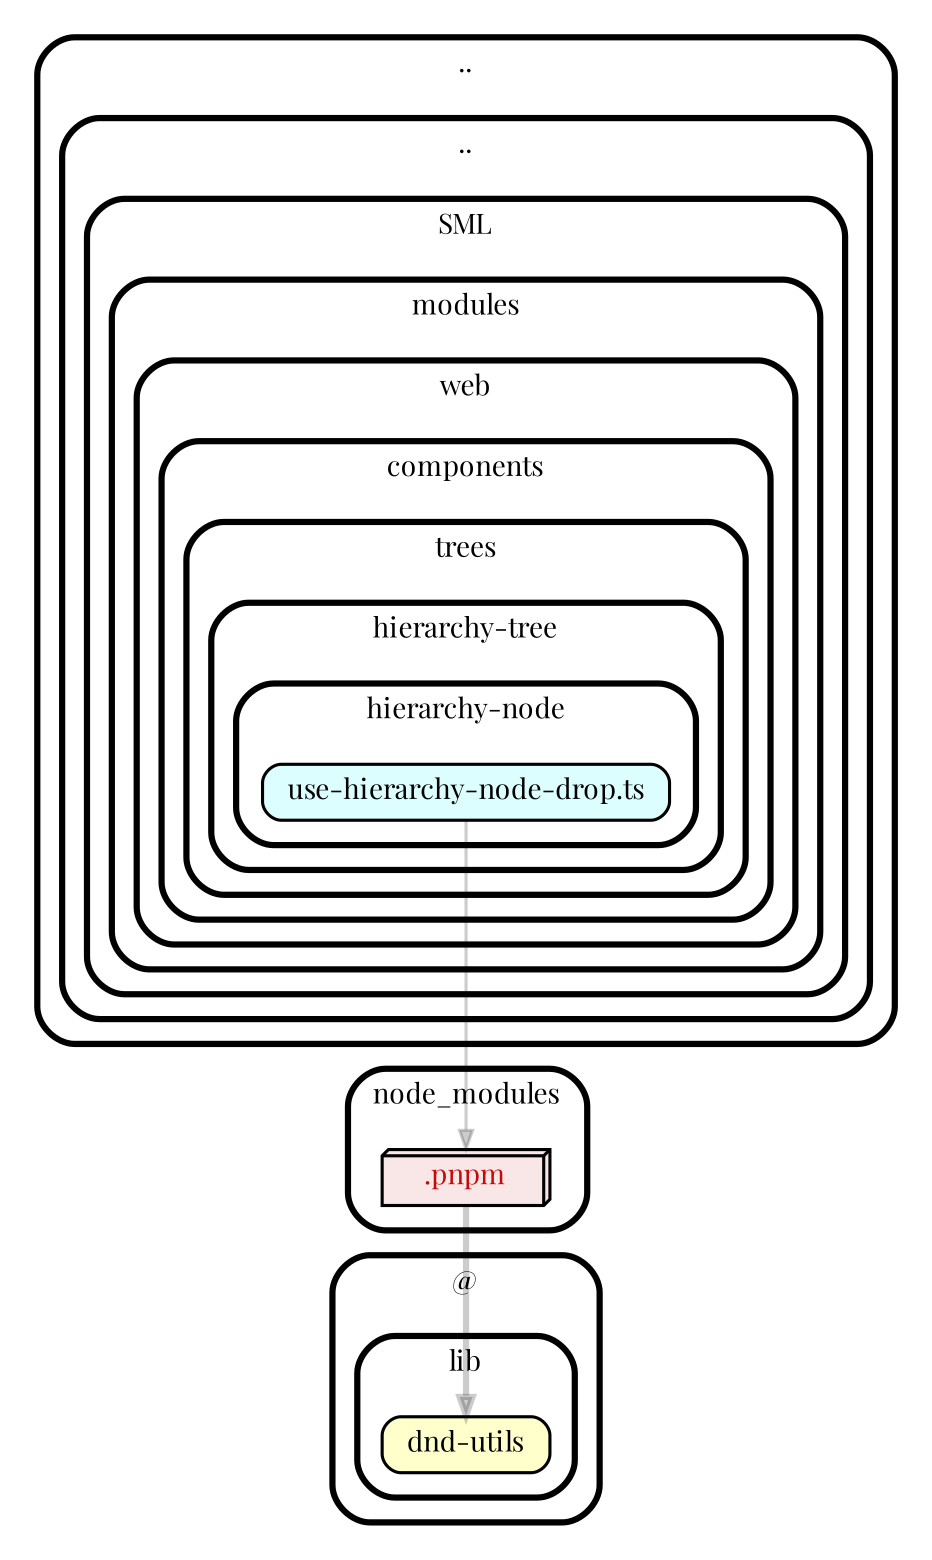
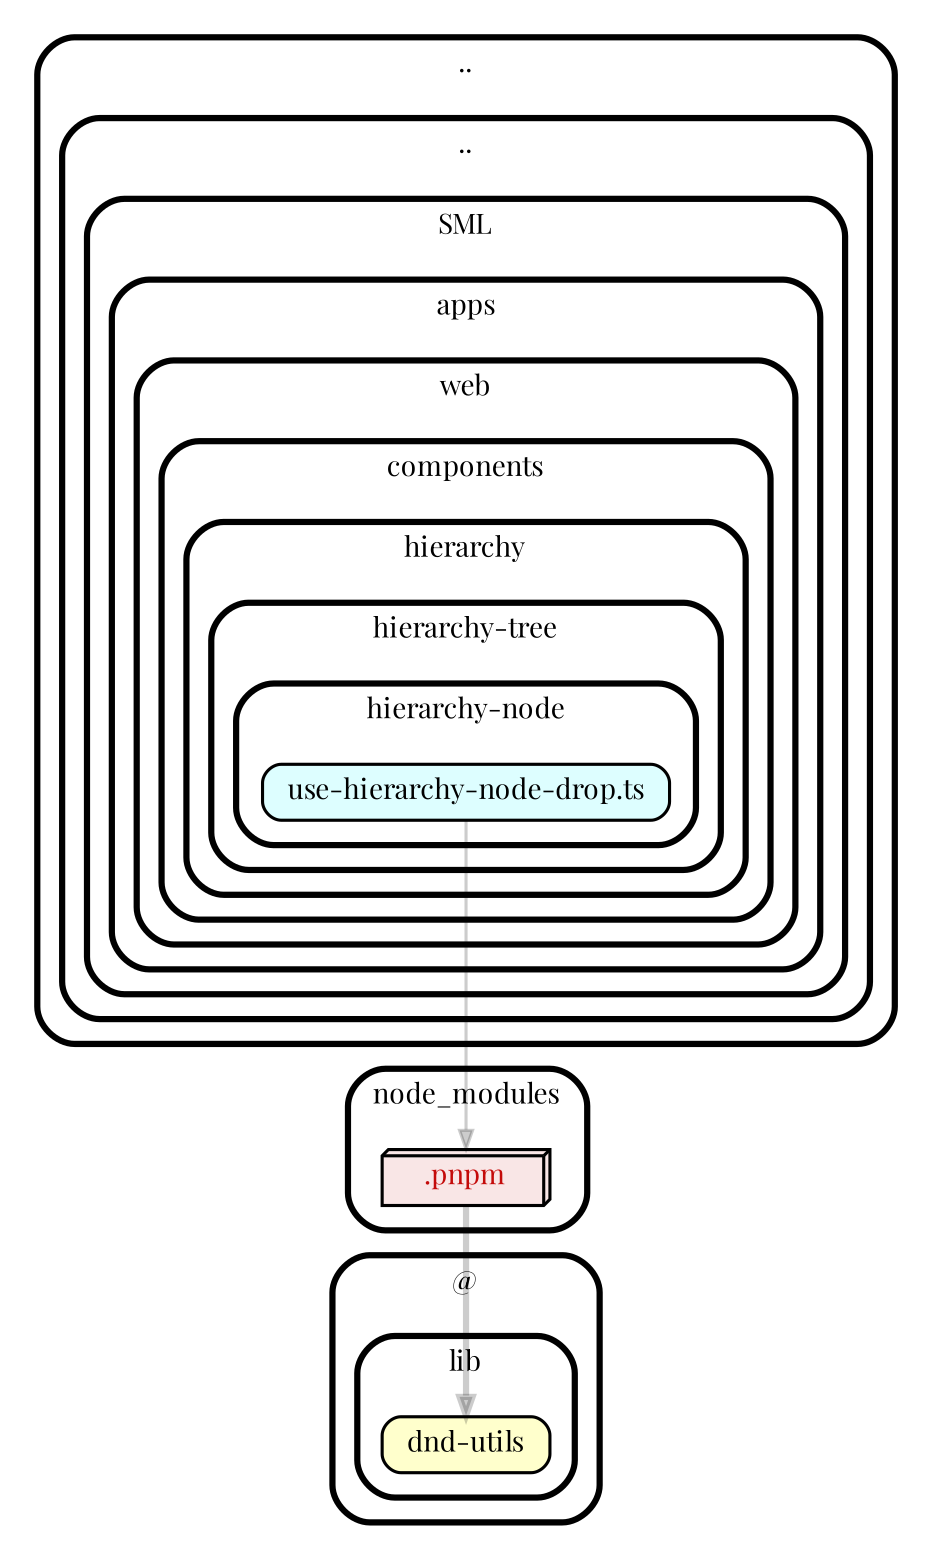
(466, 308) -> (466, 308)
(466, 550) -> (466, 550)
